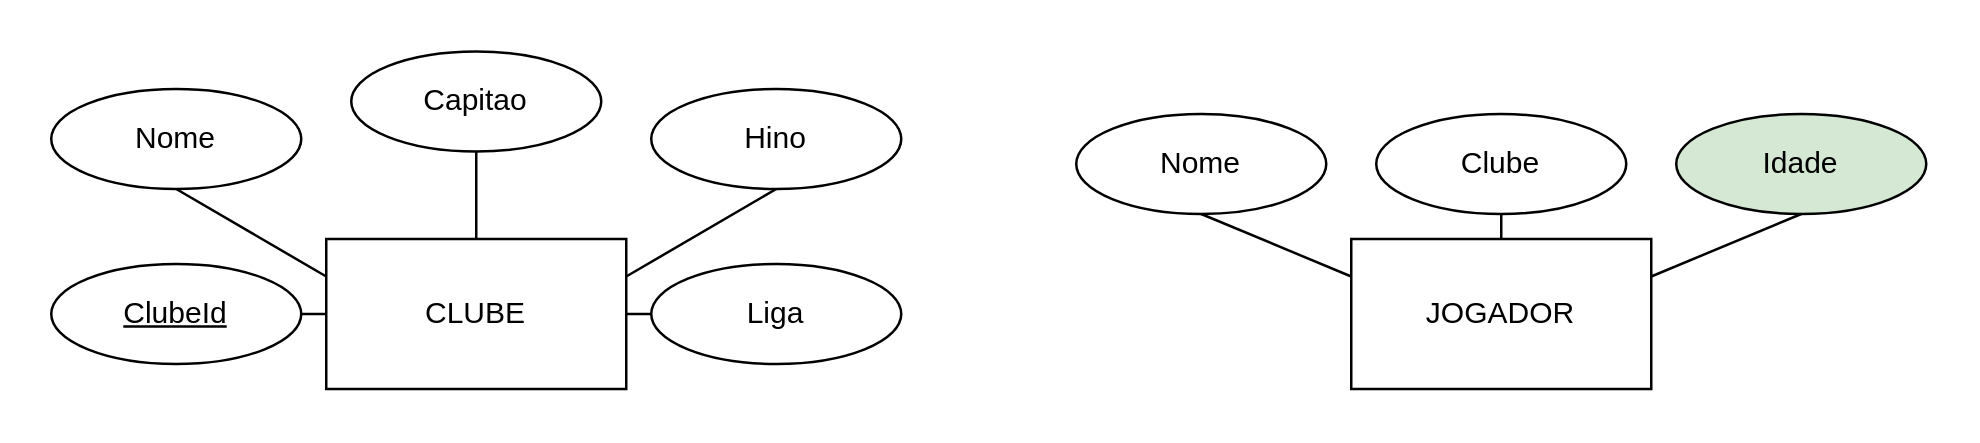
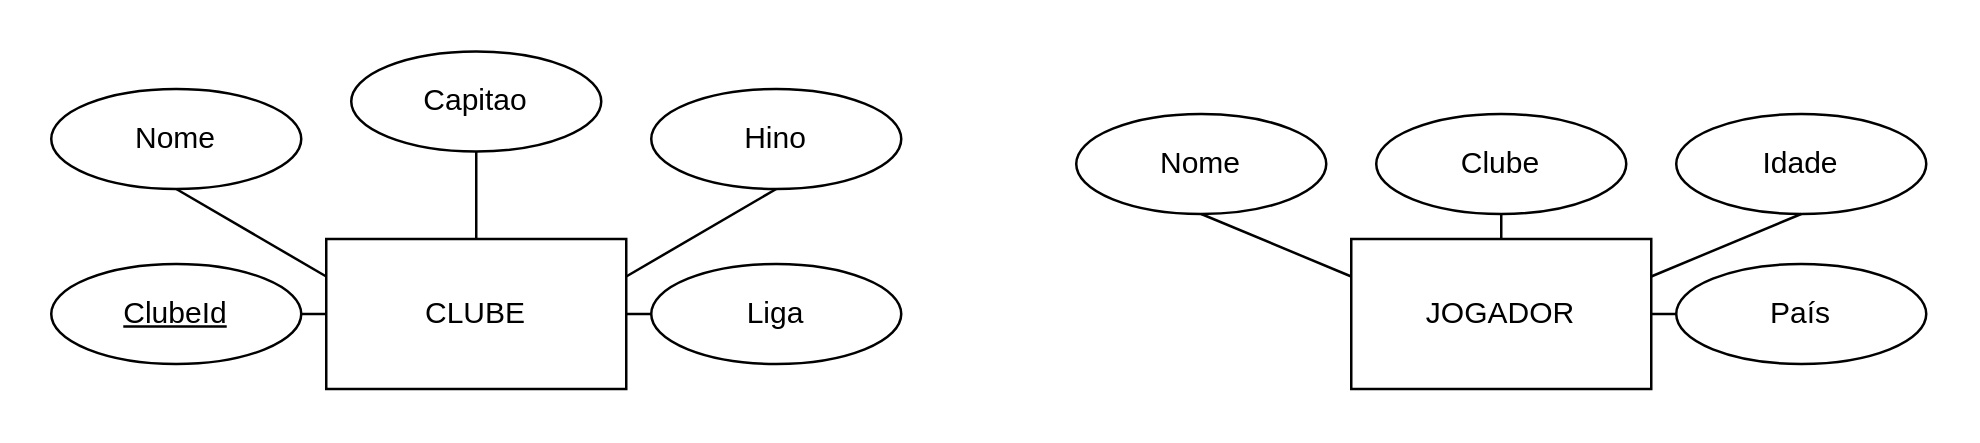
(1801, 164) -> (1801, 164)
none -> (1663, 314)
none -> (1801, 314)
